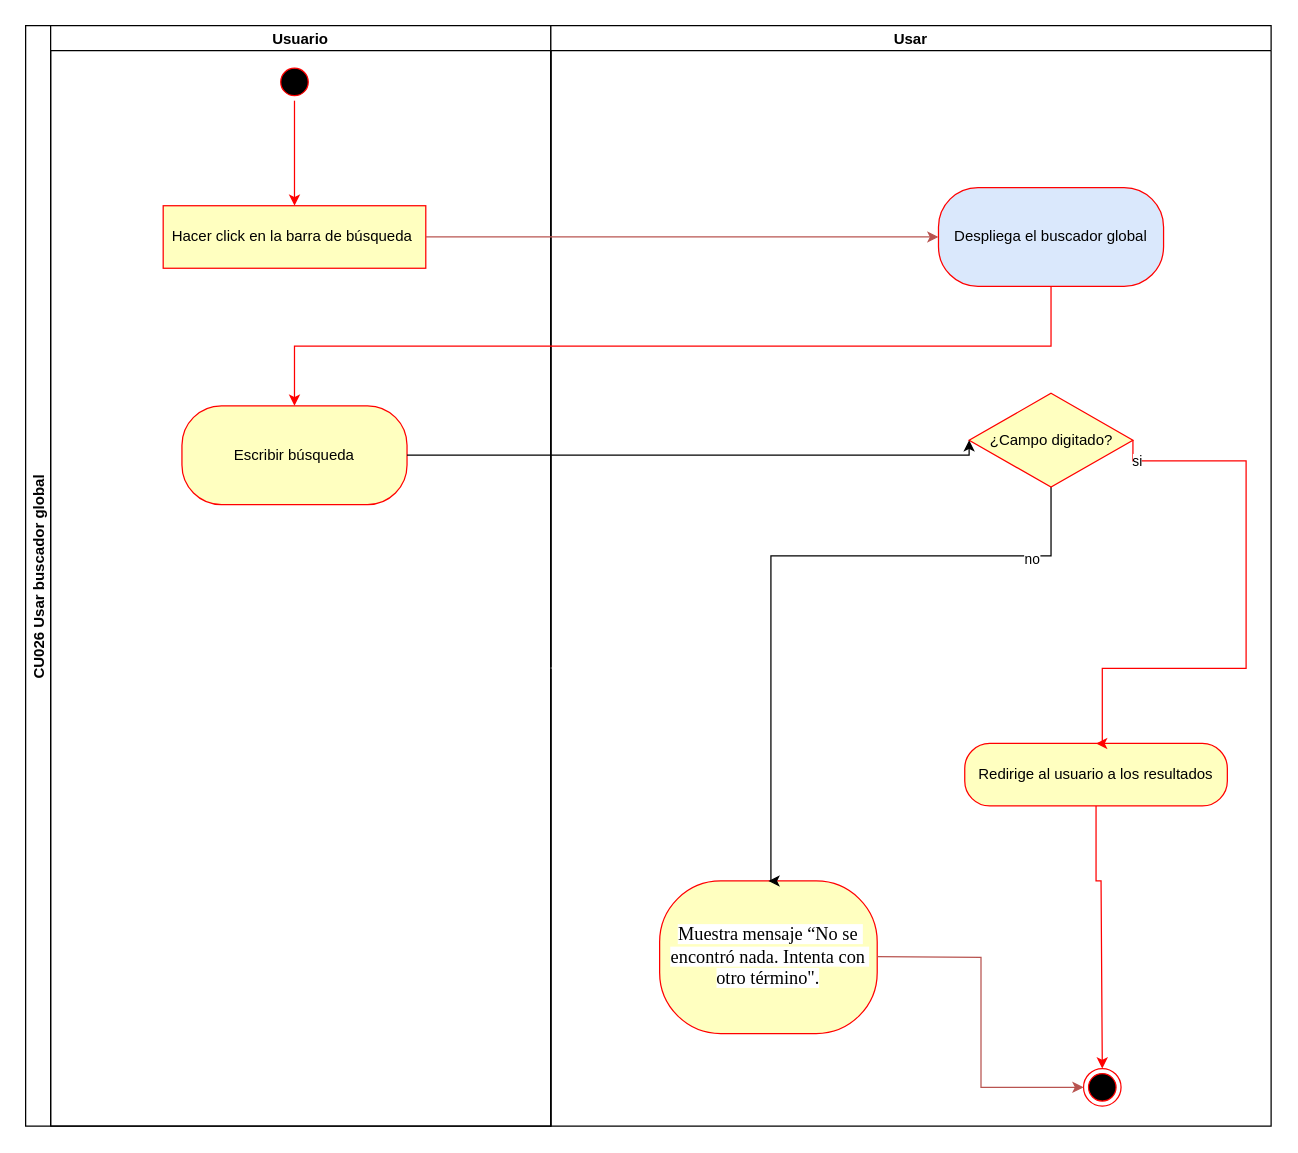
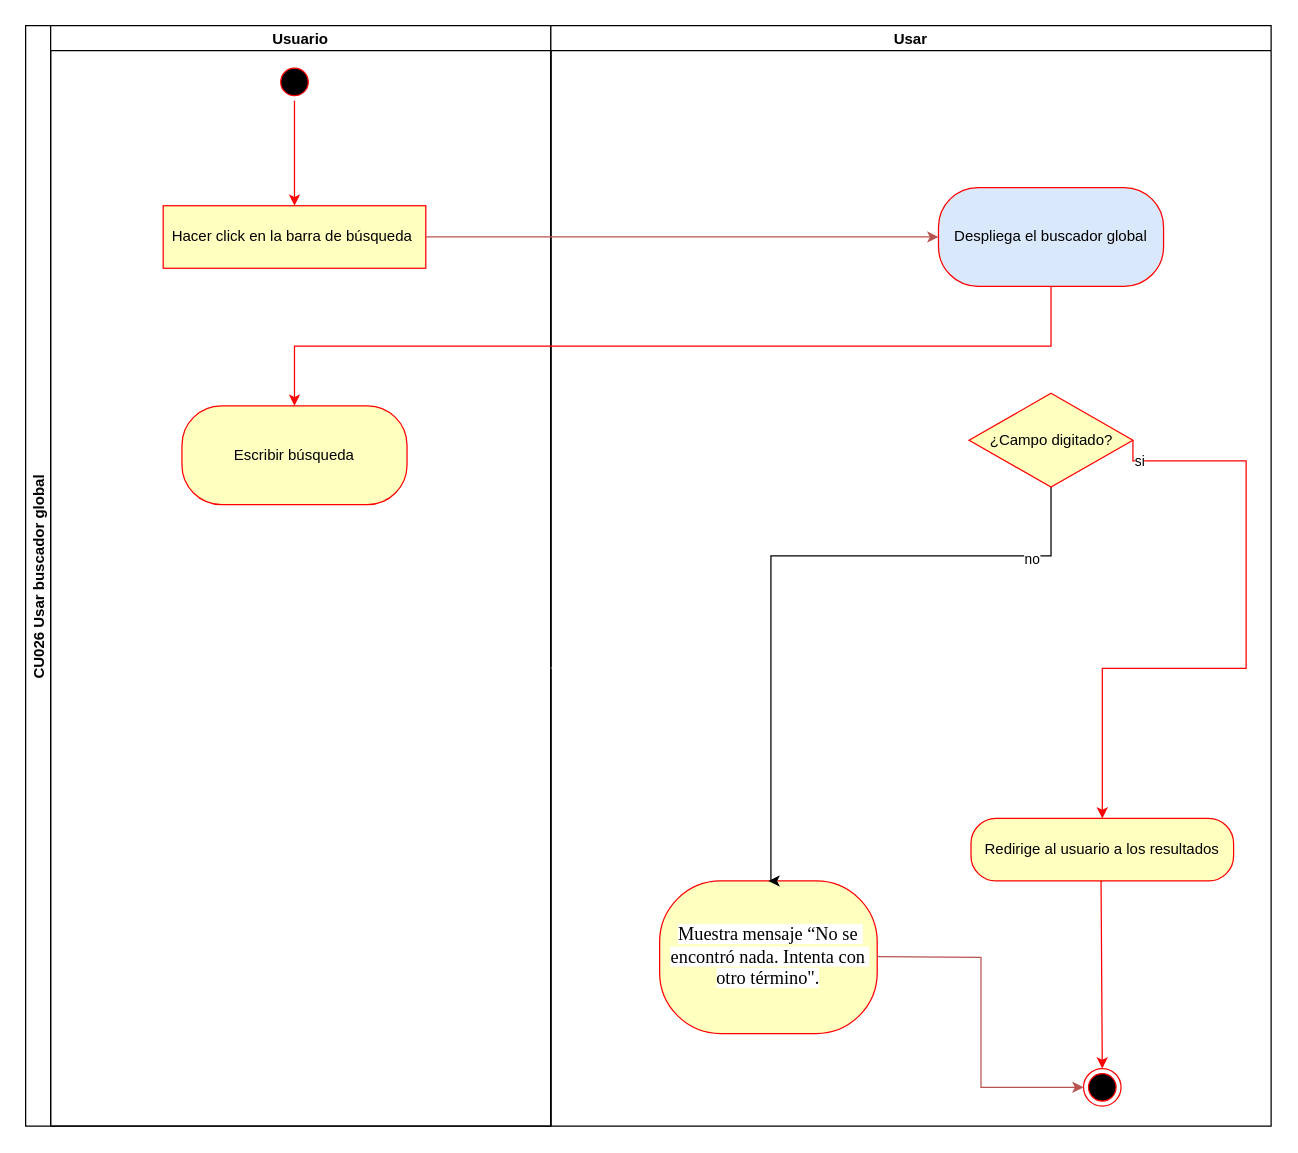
(691, 455) -> none
(1096, 774) -> (1102, 849)
